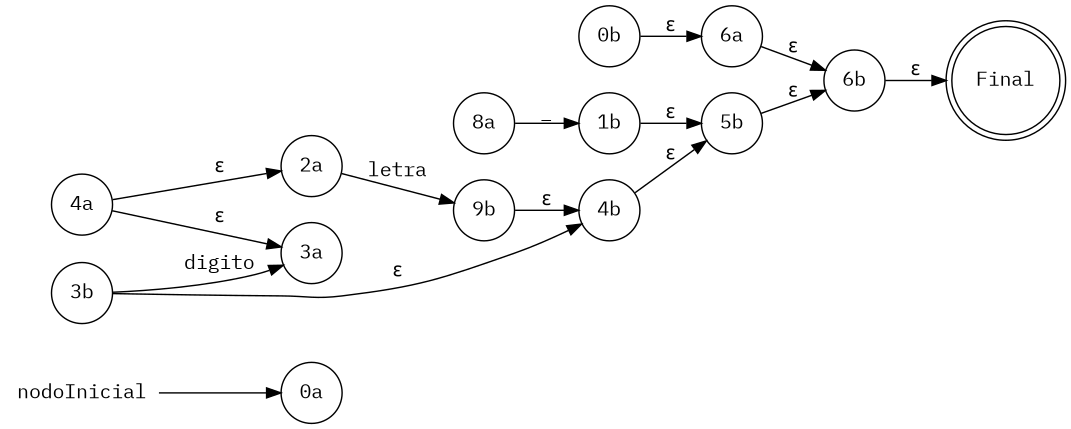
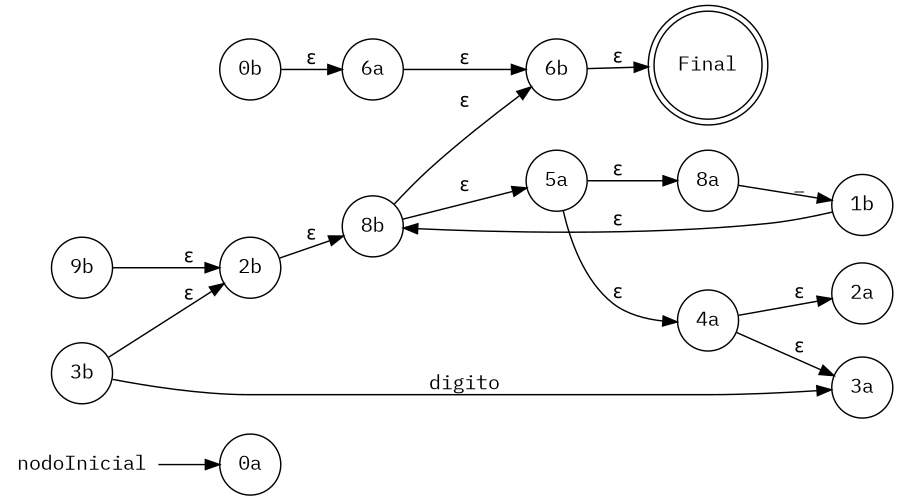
(732, 123) -> (373, 226)
none -> (557, 181)
(391, 186) -> none
(609, 210) -> (250, 268)
